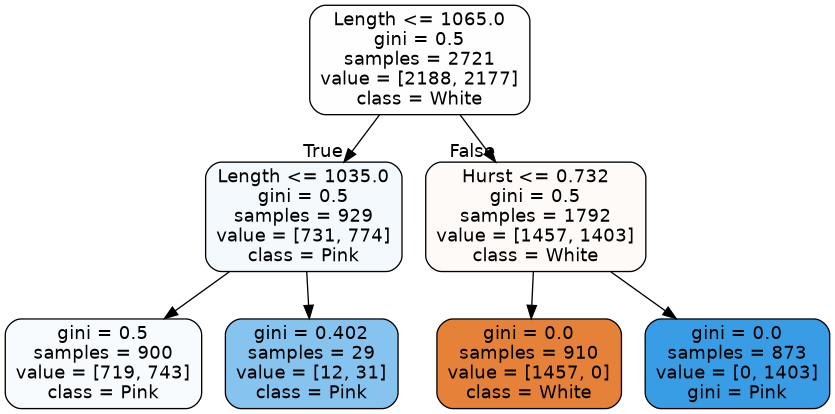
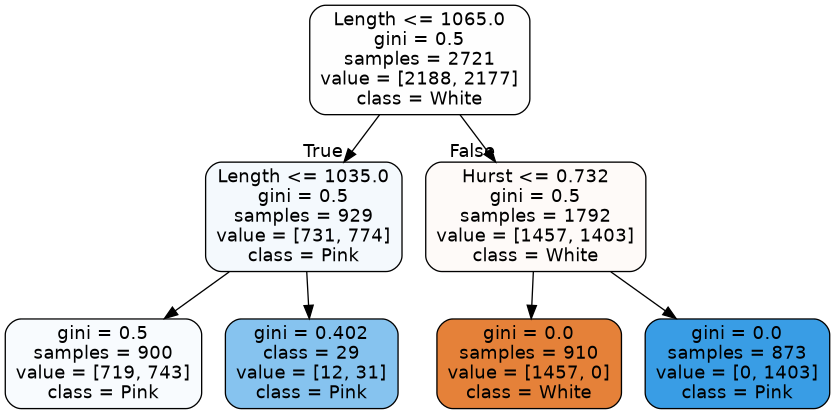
(312, 364) -> (312, 364)
(737, 364) -> (737, 364)
